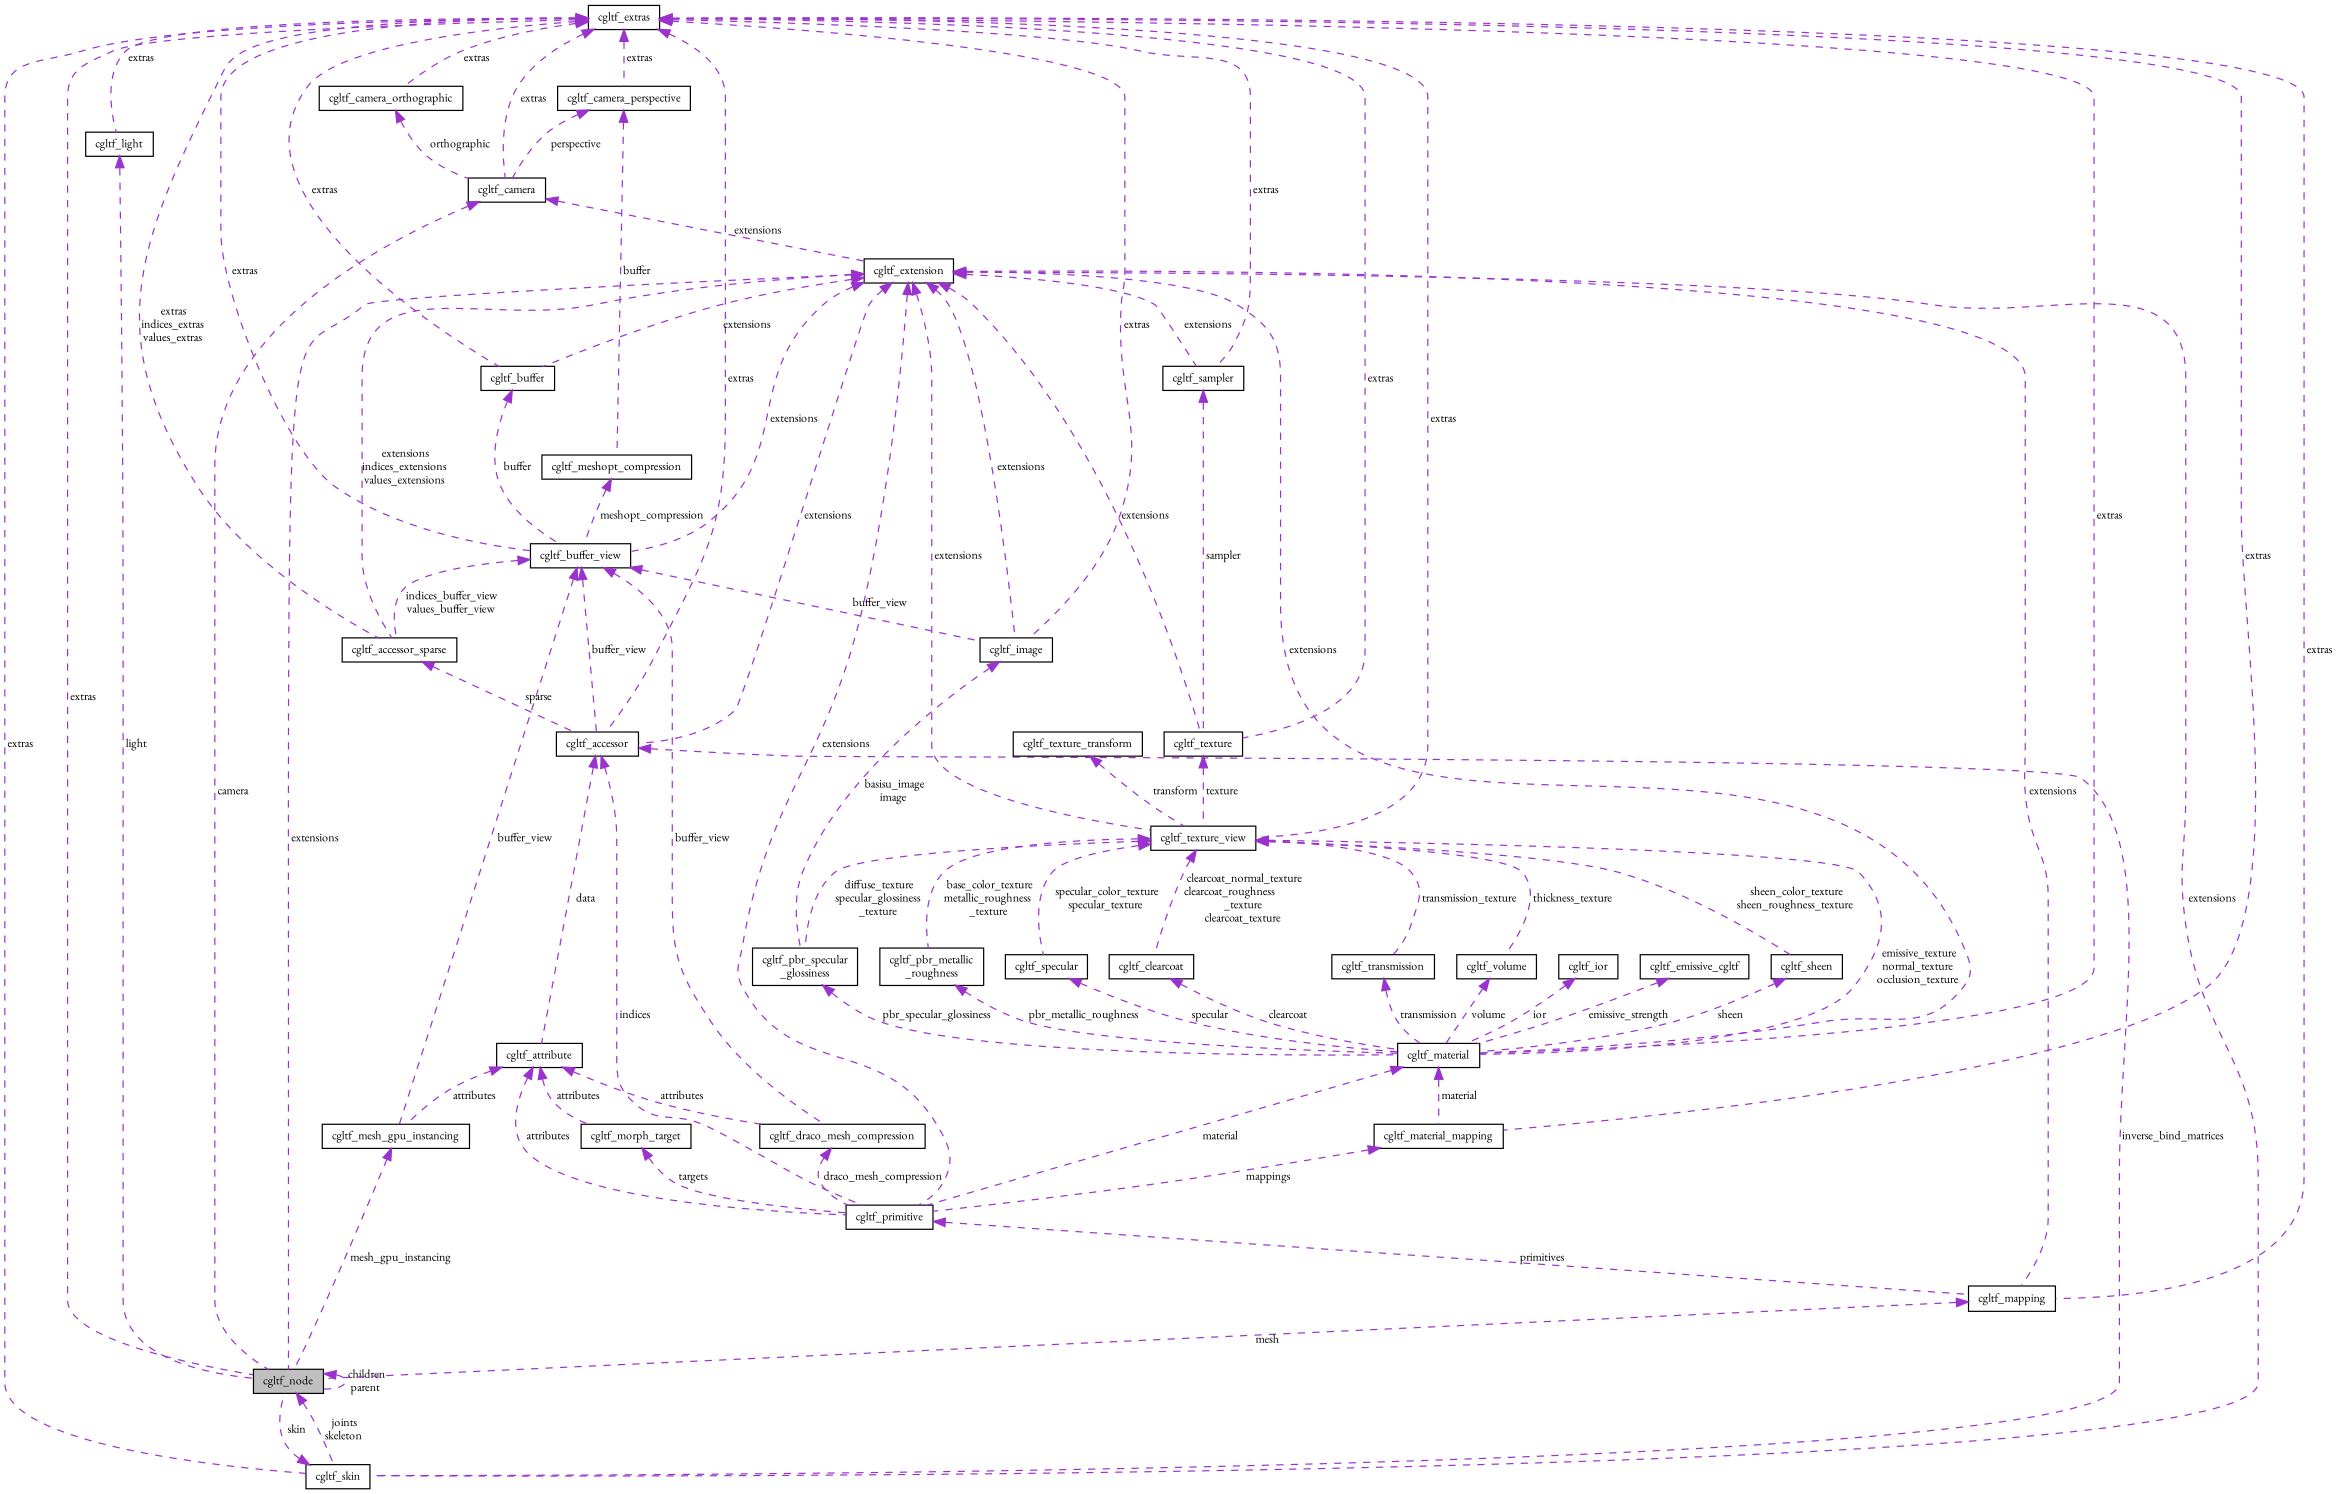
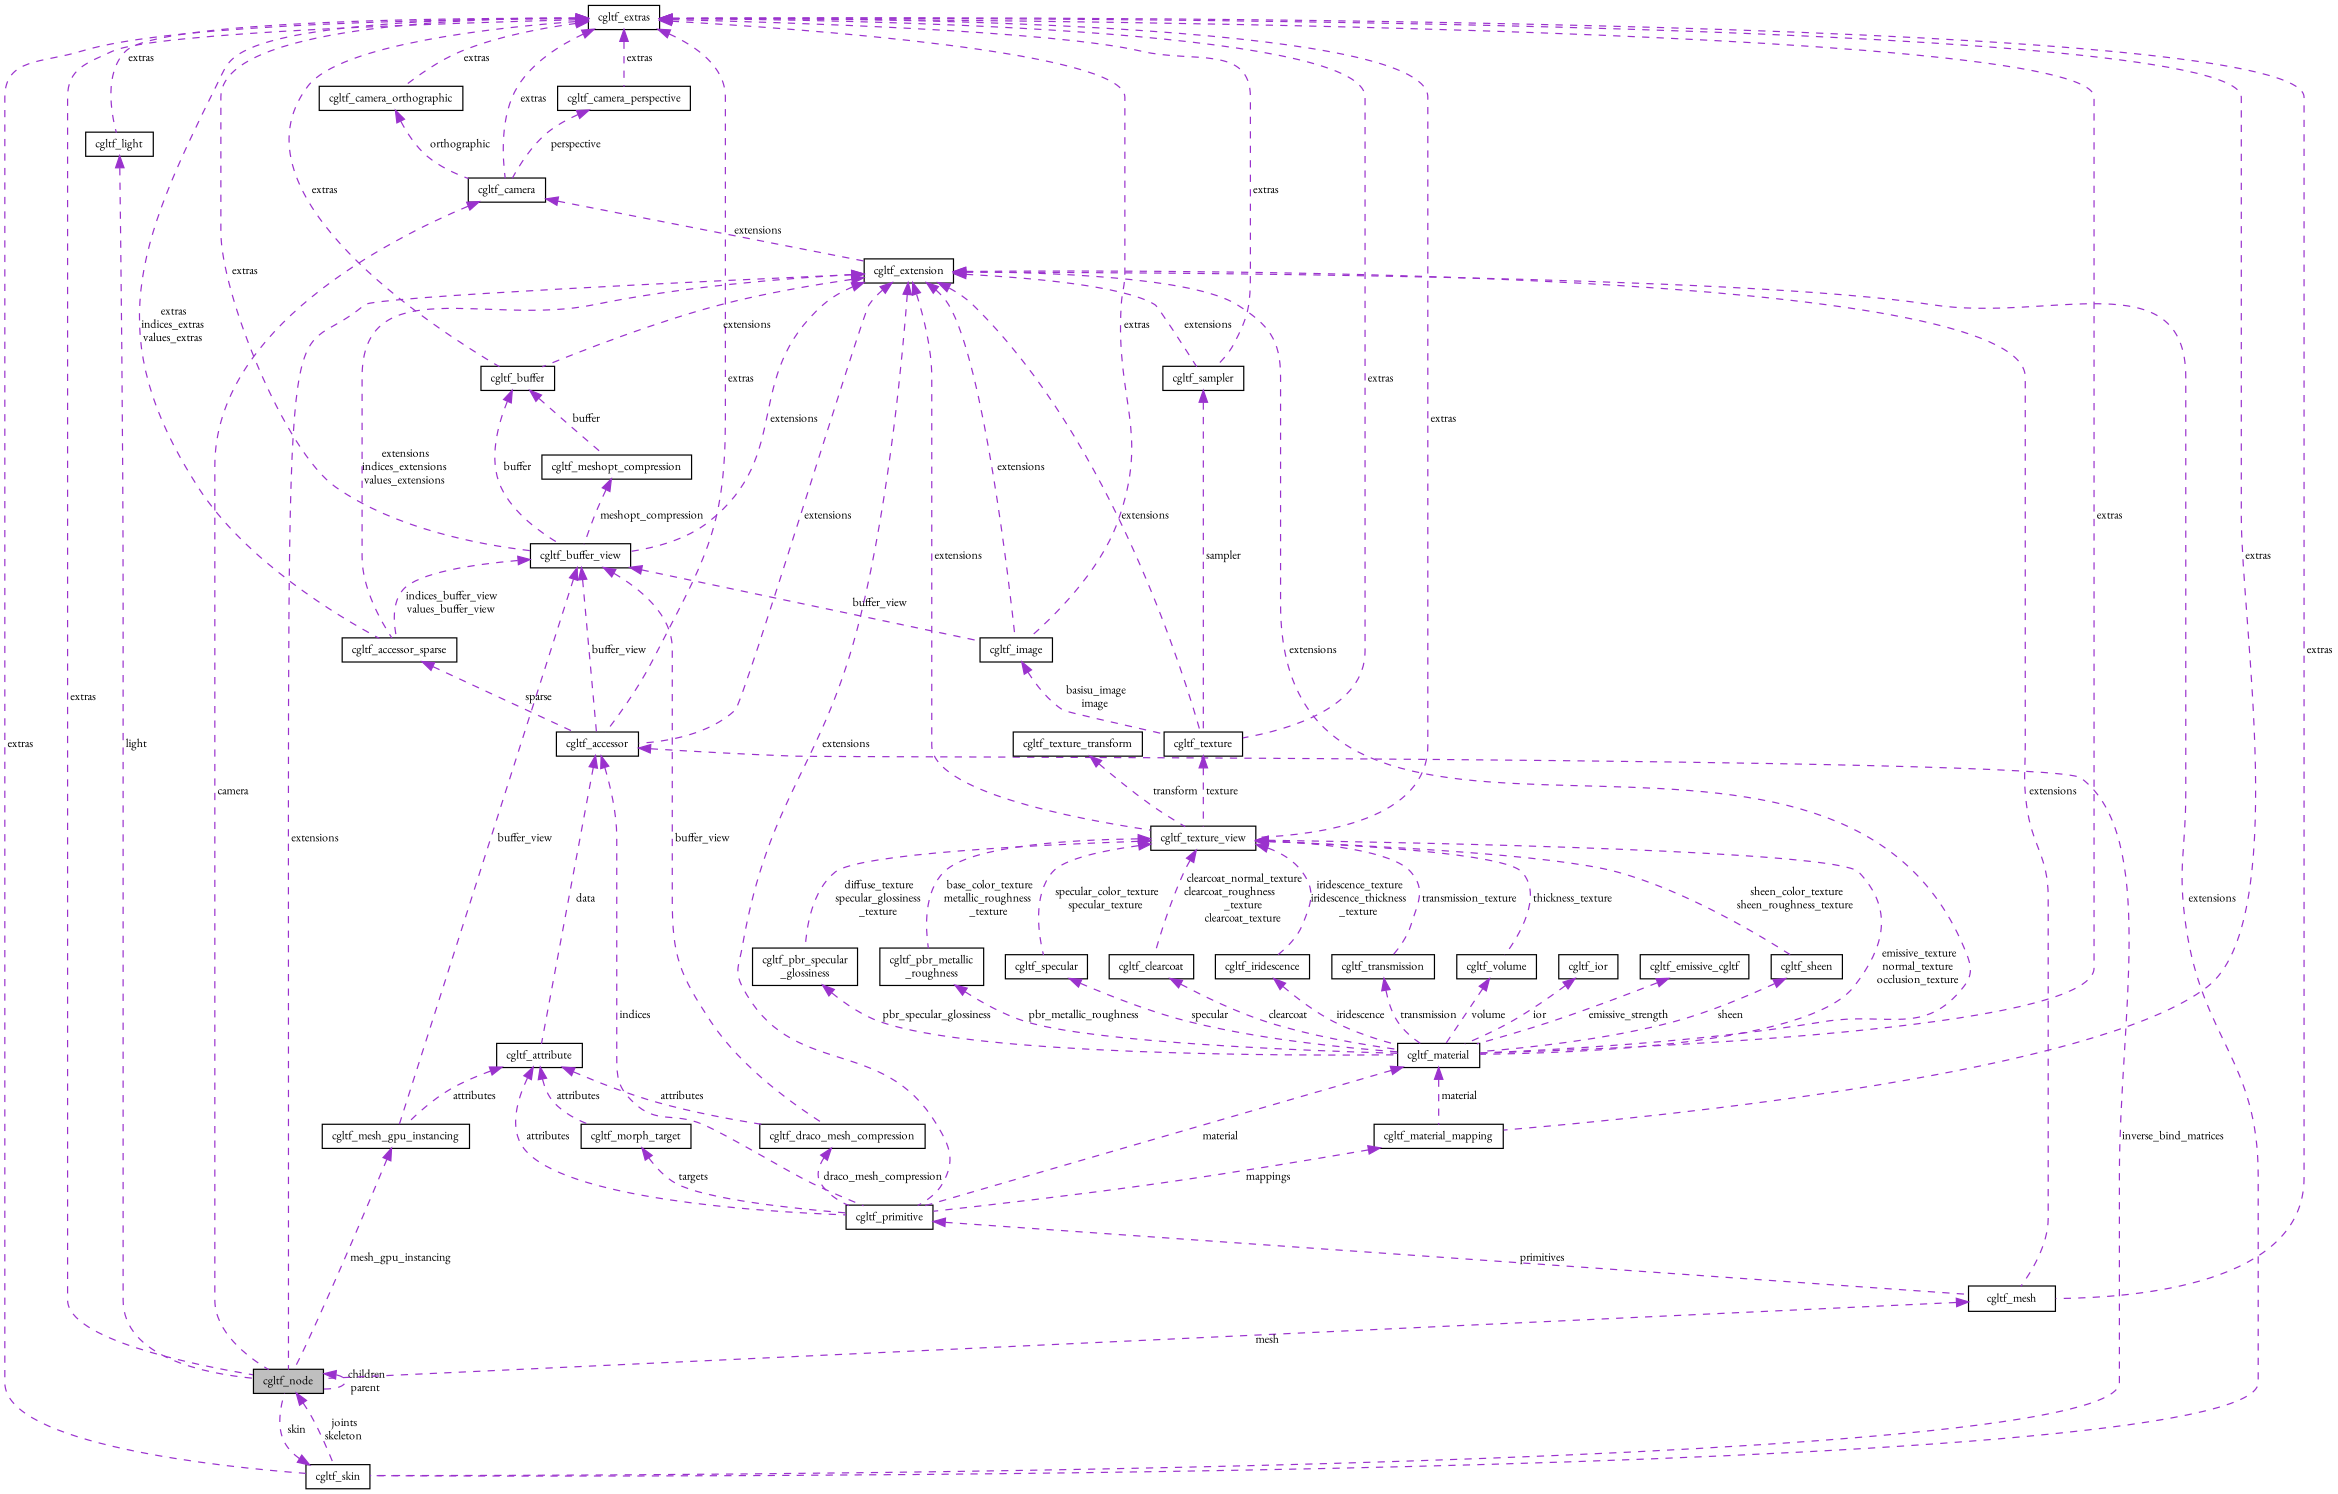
(621, 272) -> (572, 427)
(856, 787) -> (1088, 717)
none -> (1262, 967)
(2012, 1299) -> (2012, 1299)
